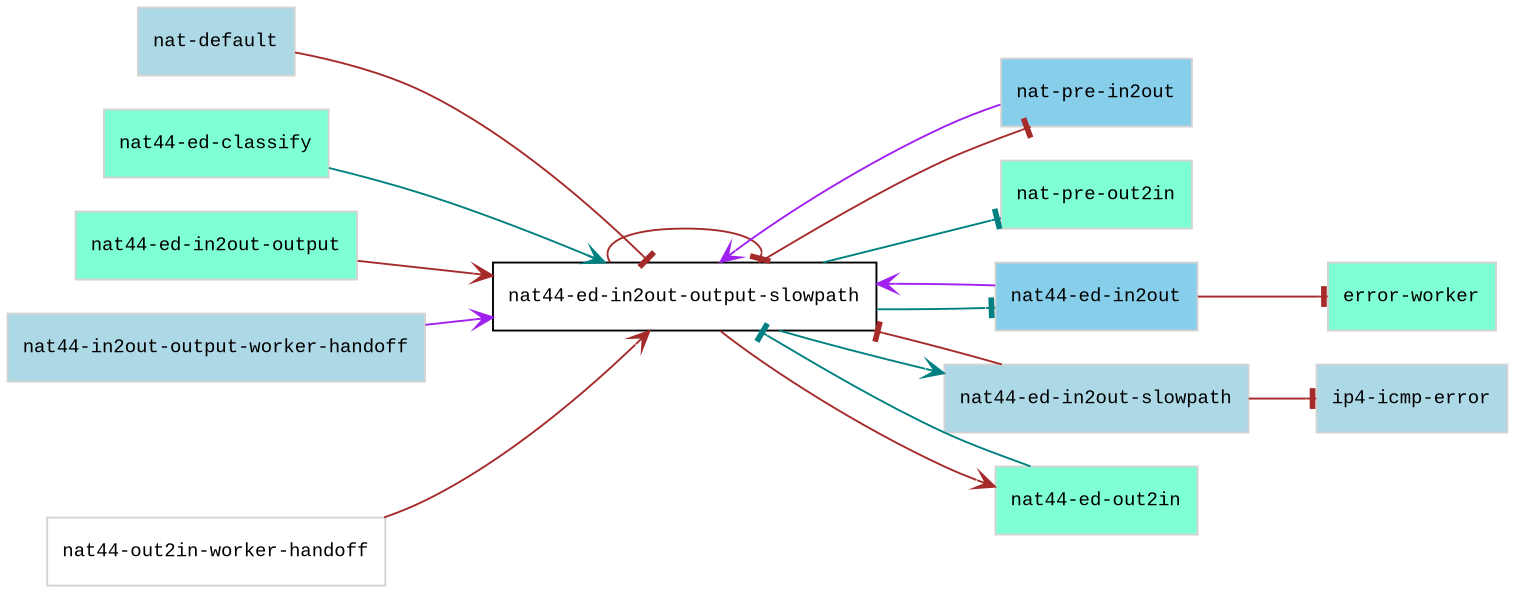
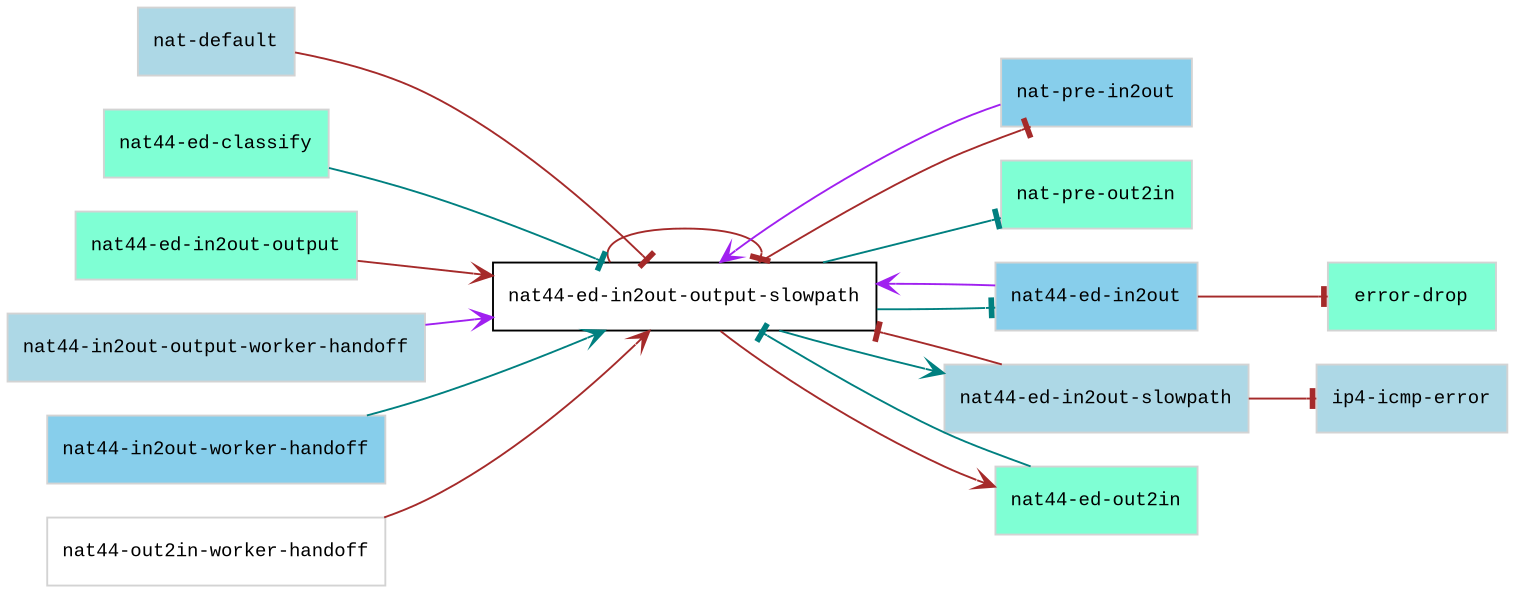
(464, 208) -> (464, 208)
(1412, 297) -> (1412, 297)
none -> (216, 450)
